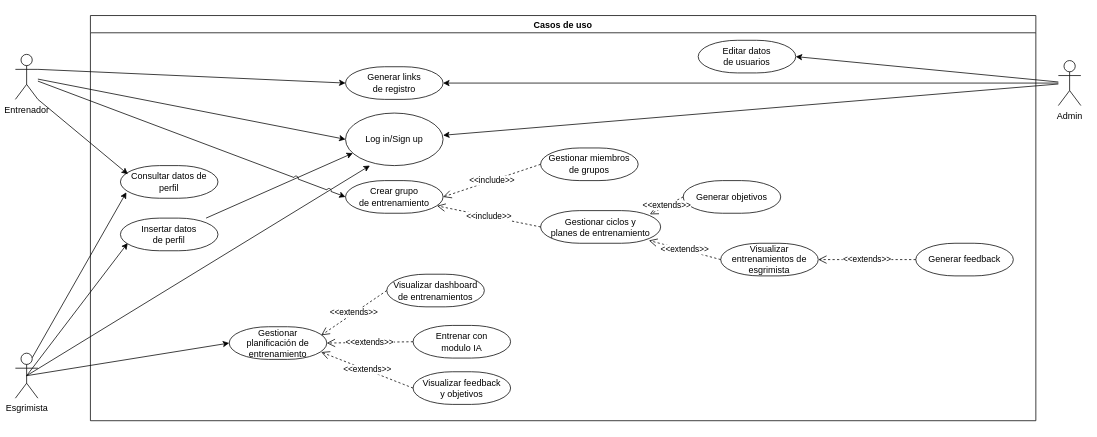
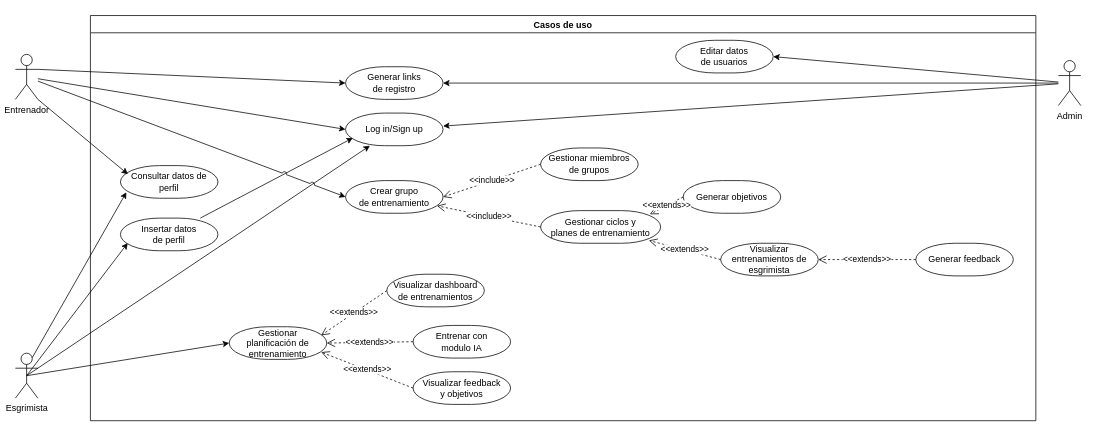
(747, 56) -> (724, 56)
(394, 139) -> (394, 129)
